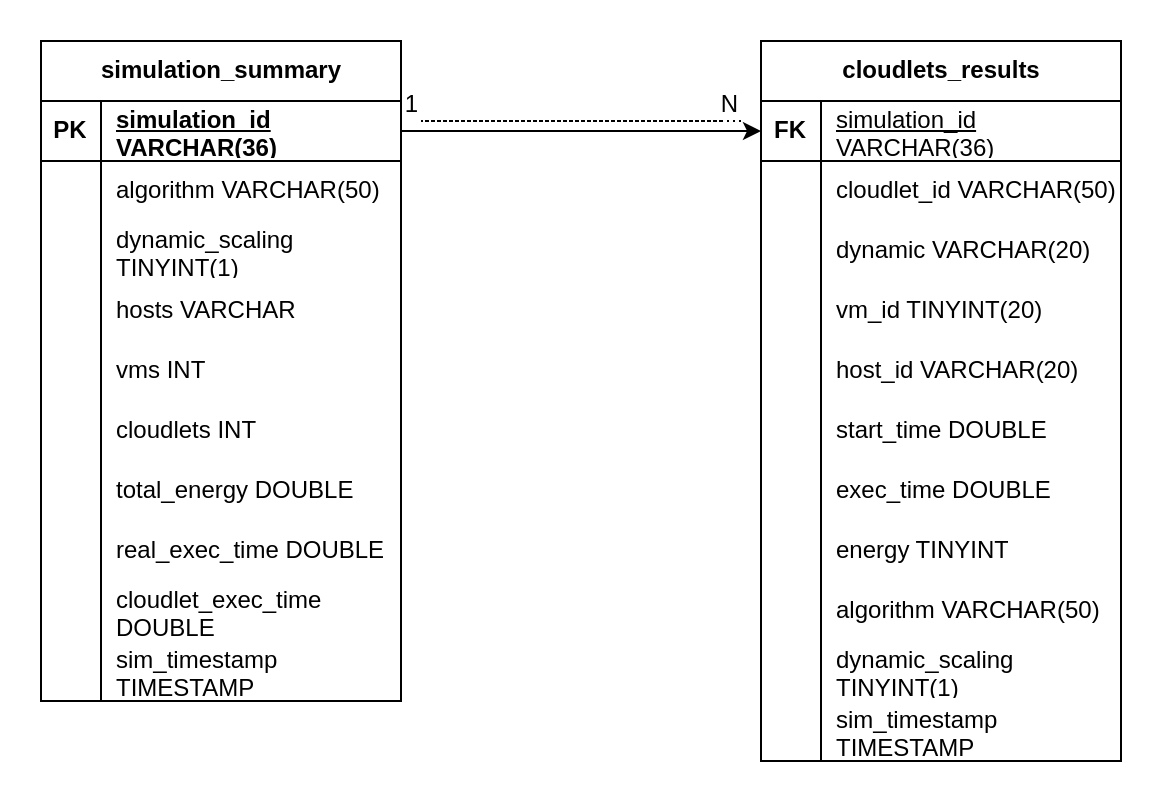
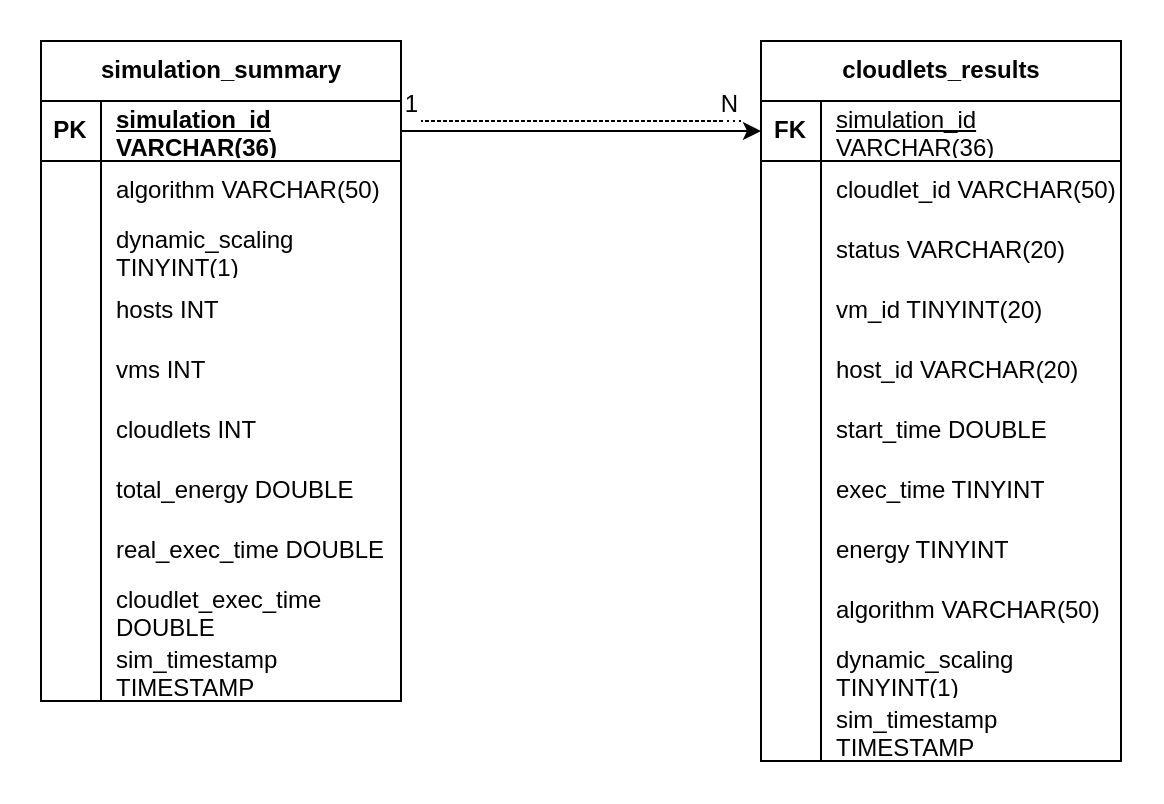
(958, 251) -> (955, 251)
(201, 311) -> (174, 311)
(938, 491) -> (945, 491)
